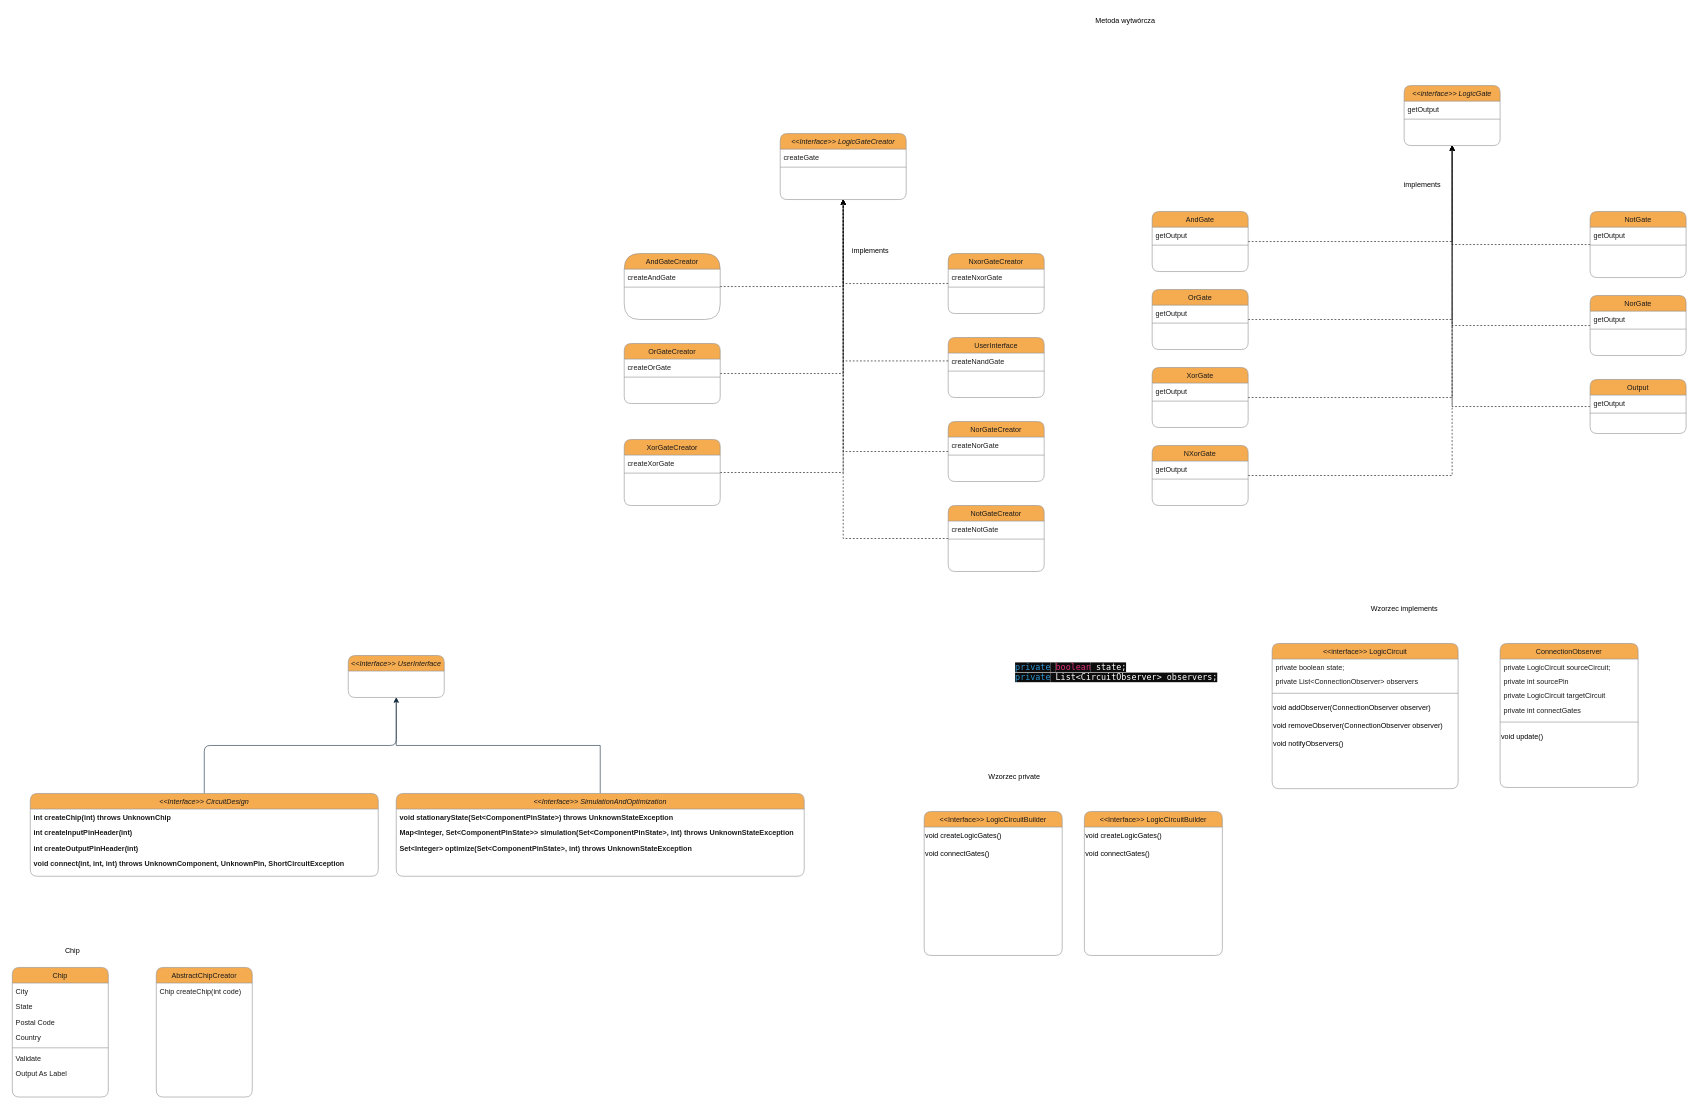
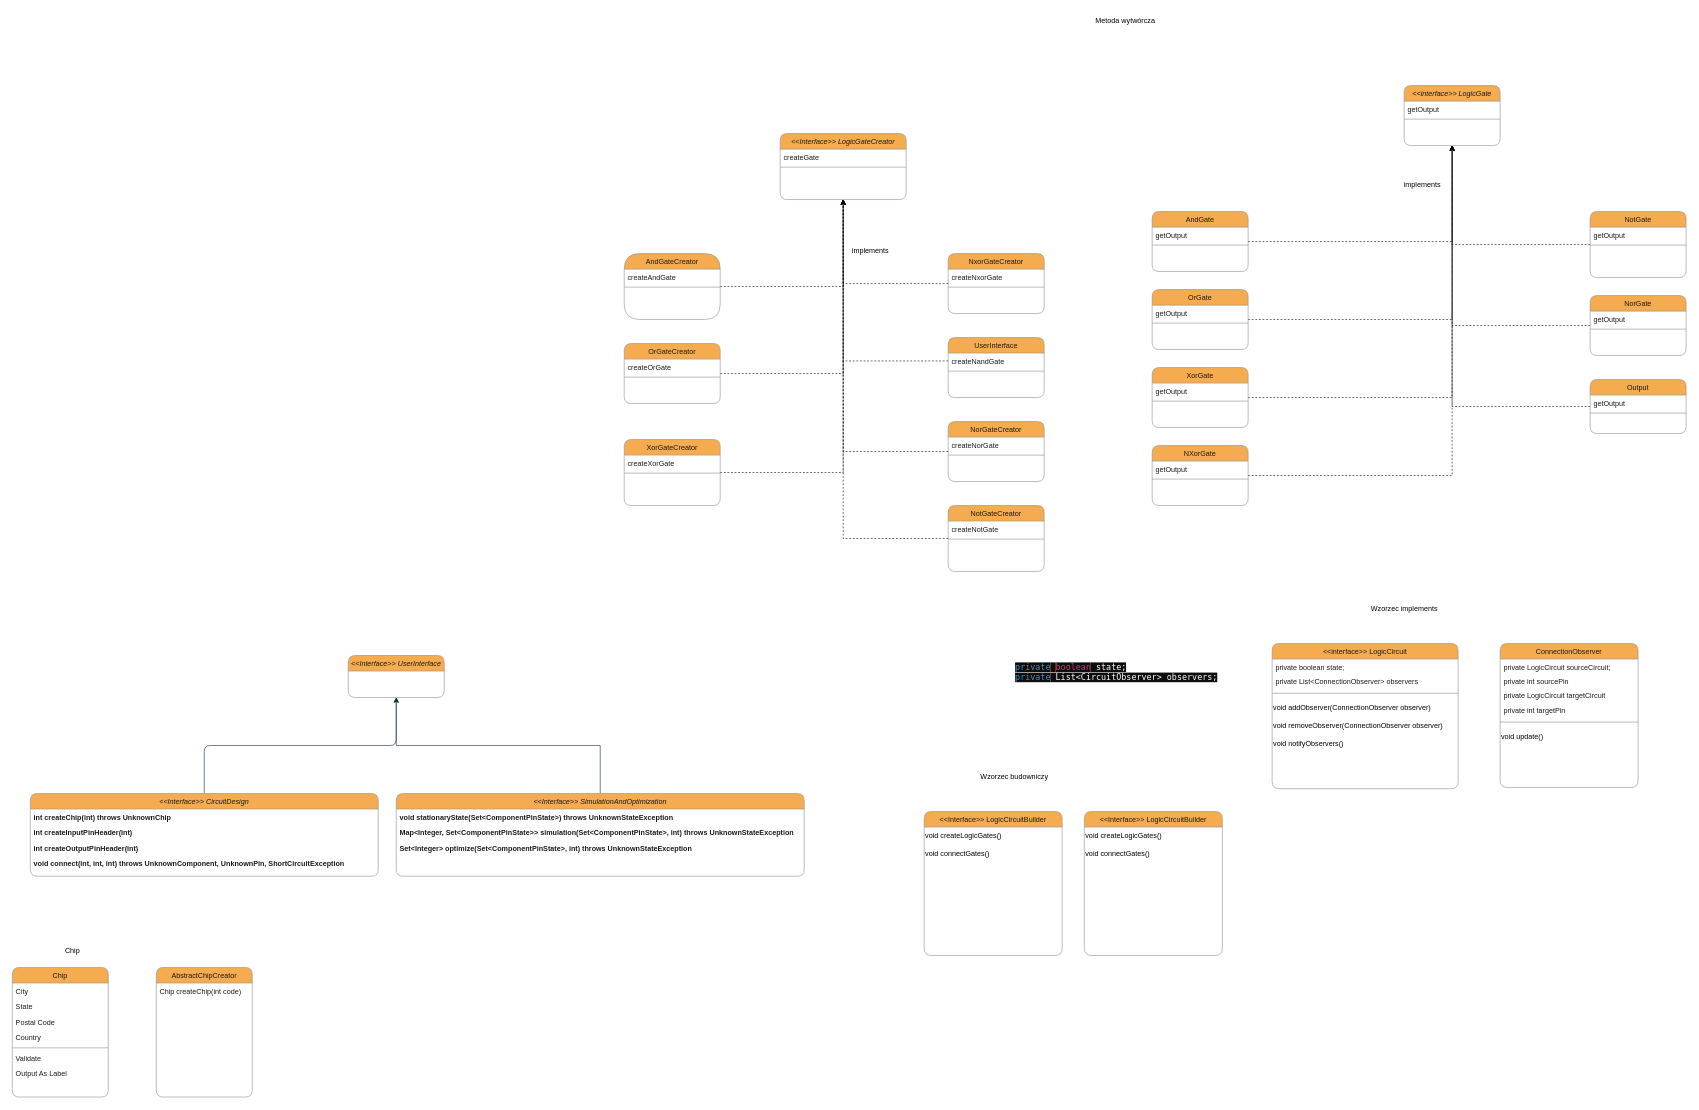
(1548, 710) -> (1541, 710)
(1015, 777) -> (1015, 777)
